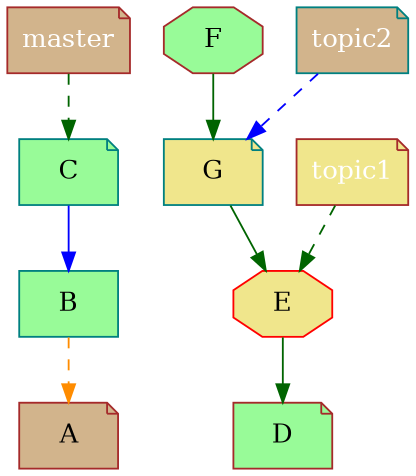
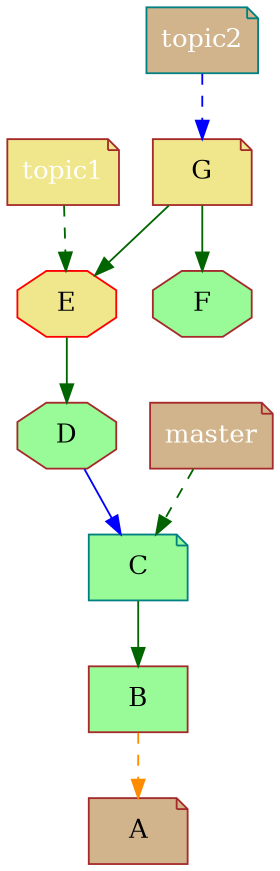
(213, 97) -> (202, 229)
(213, 172) -> (202, 172)
(69, 229) -> (138, 624)
(69, 304) -> (138, 699)
(283, 436) -> (67, 436)
none -> (98, 494)
